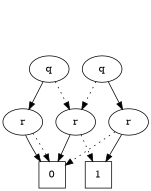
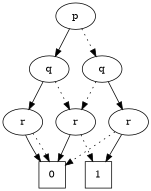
none -> (76, 16)
